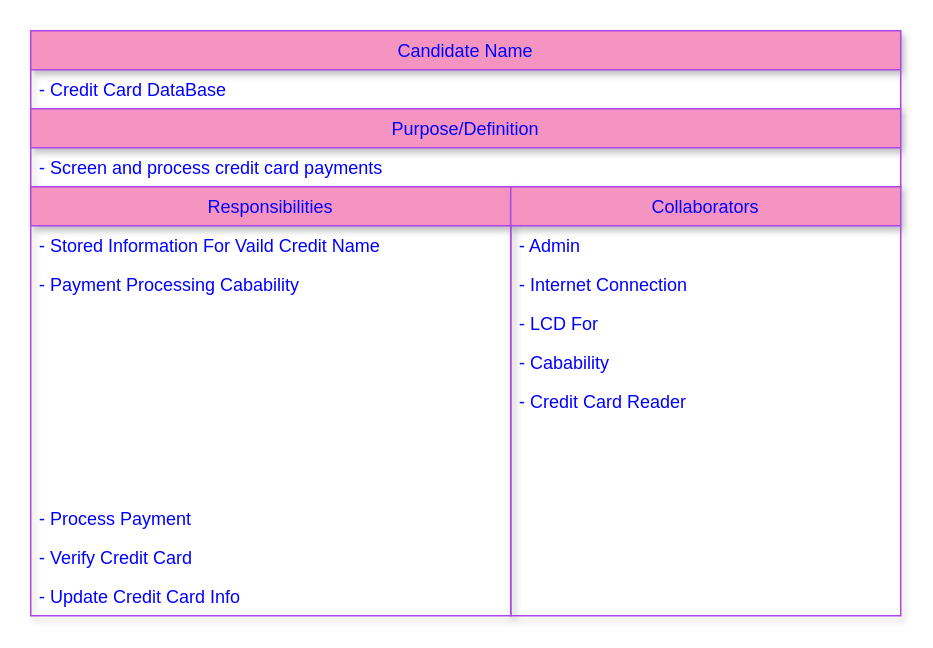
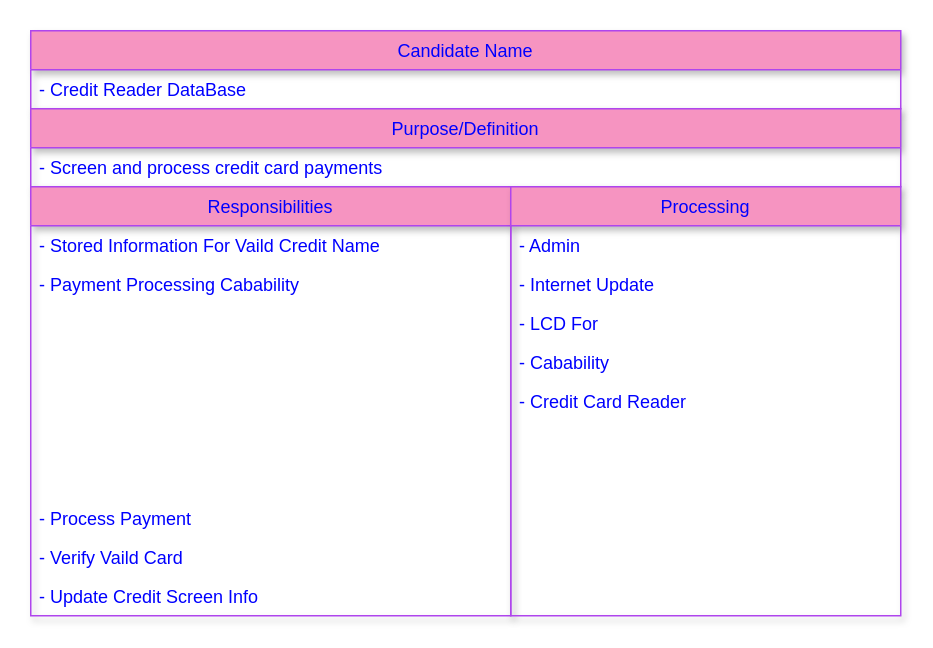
(141, 90) -> (151, 90)
(705, 207) -> (705, 207)
(618, 285) -> (600, 285)
(128, 558) -> (121, 558)
(153, 597) -> (163, 597)
